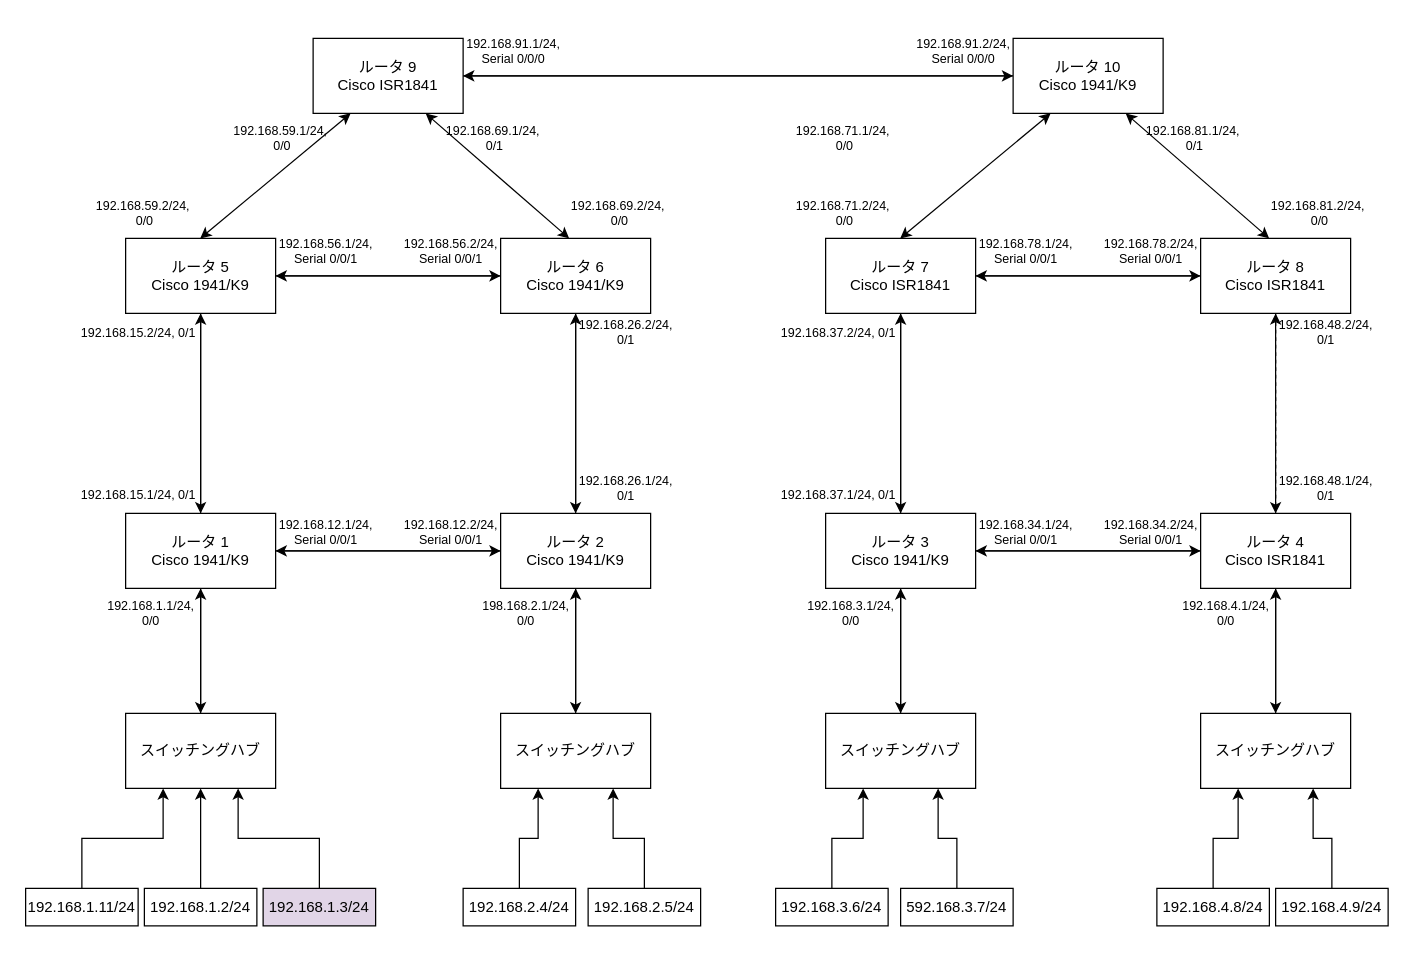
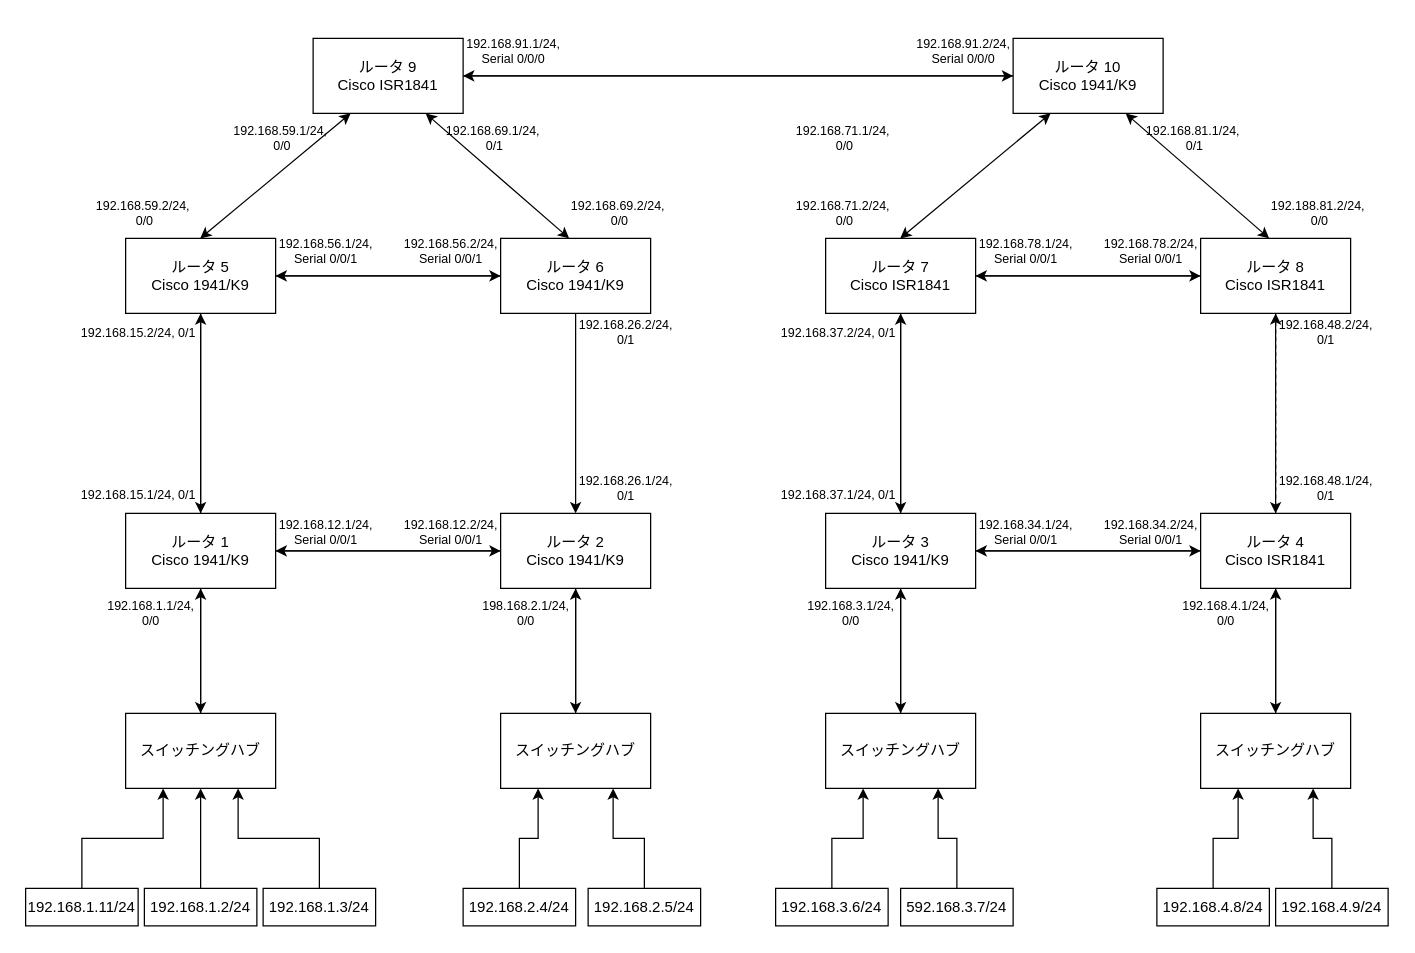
(1320, 213) -> (1320, 213)
(576, 511) -> none
(319, 907) -> (319, 907)
